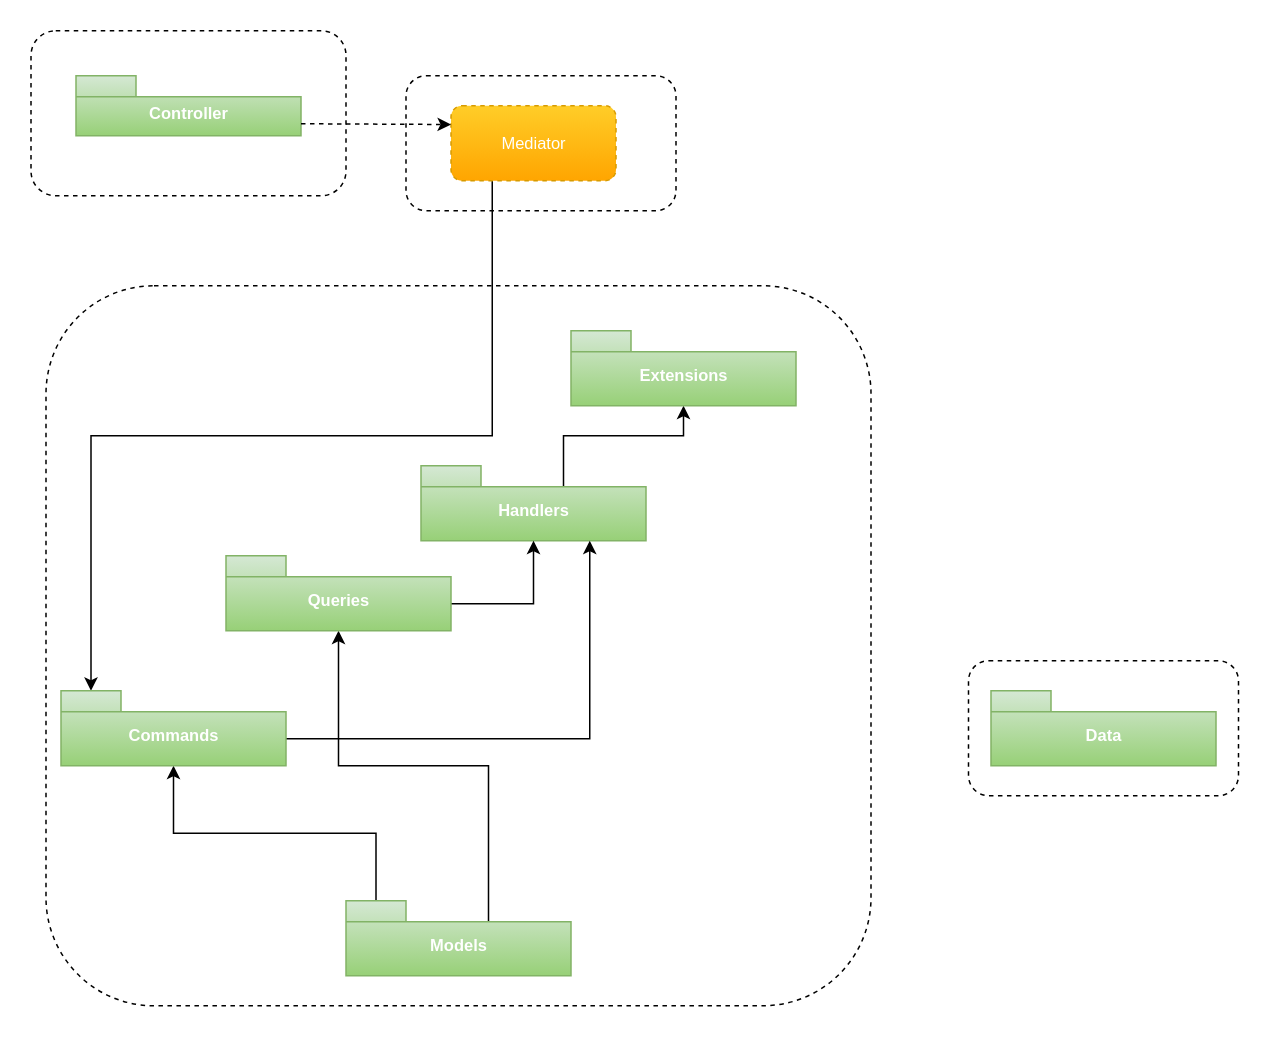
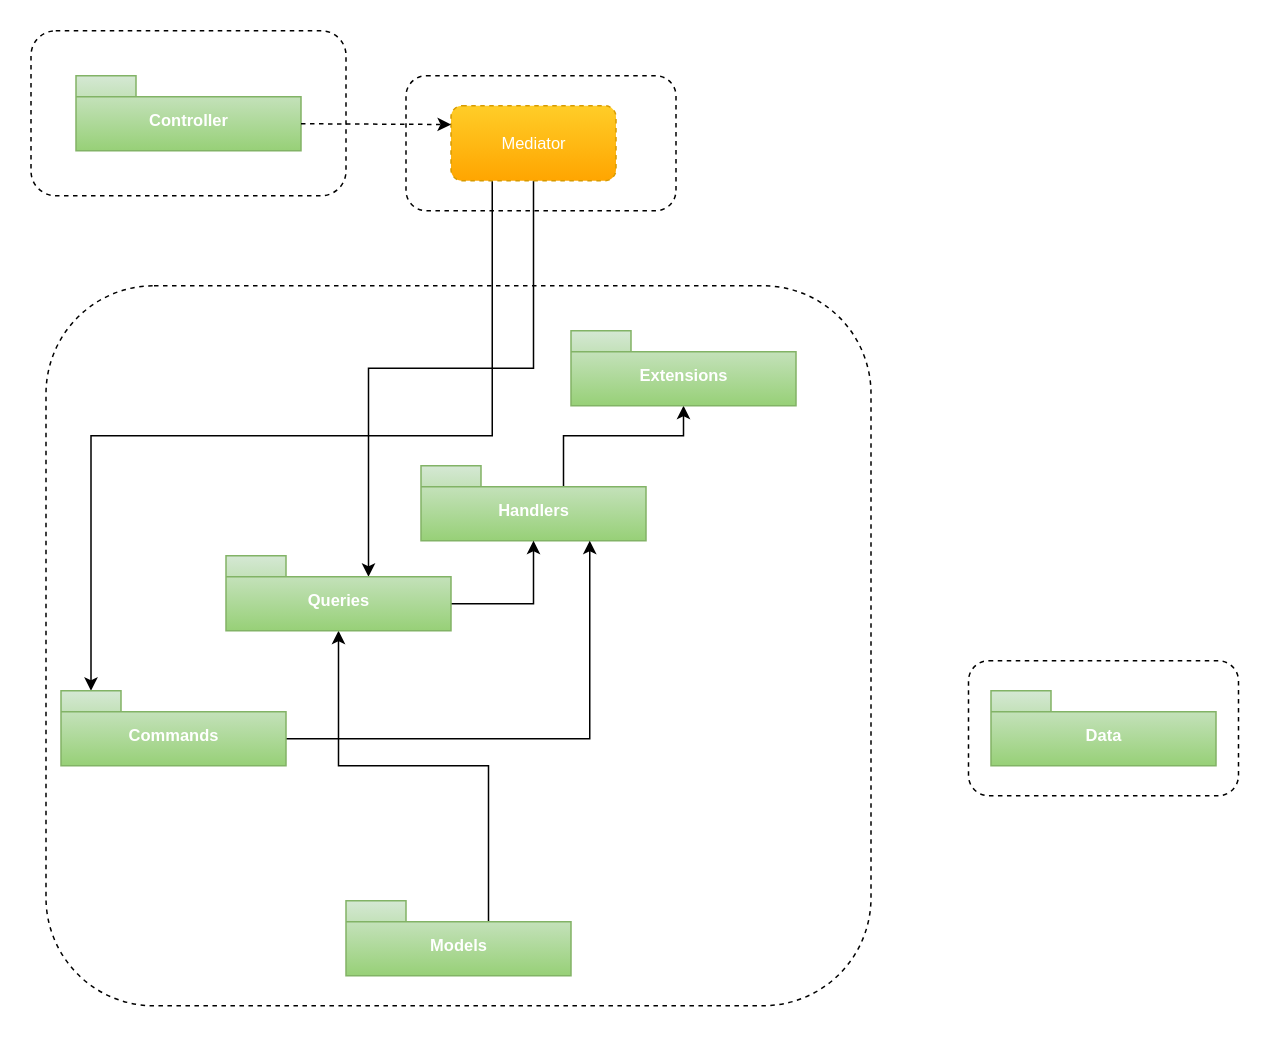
(188, 106) -> (188, 113)
none -> (445, 368)
(280, 833) -> none
